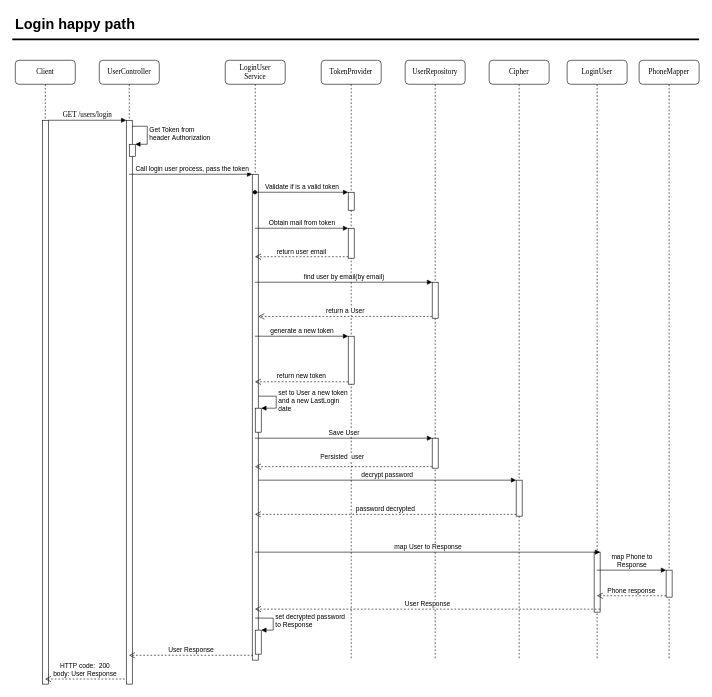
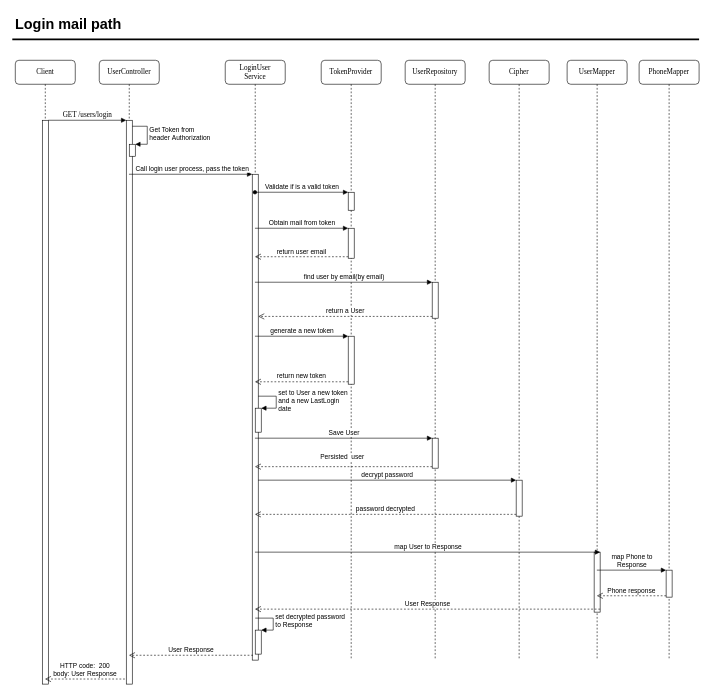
(45, 11) -> (41, 11)
(597, 72) -> (597, 72)
